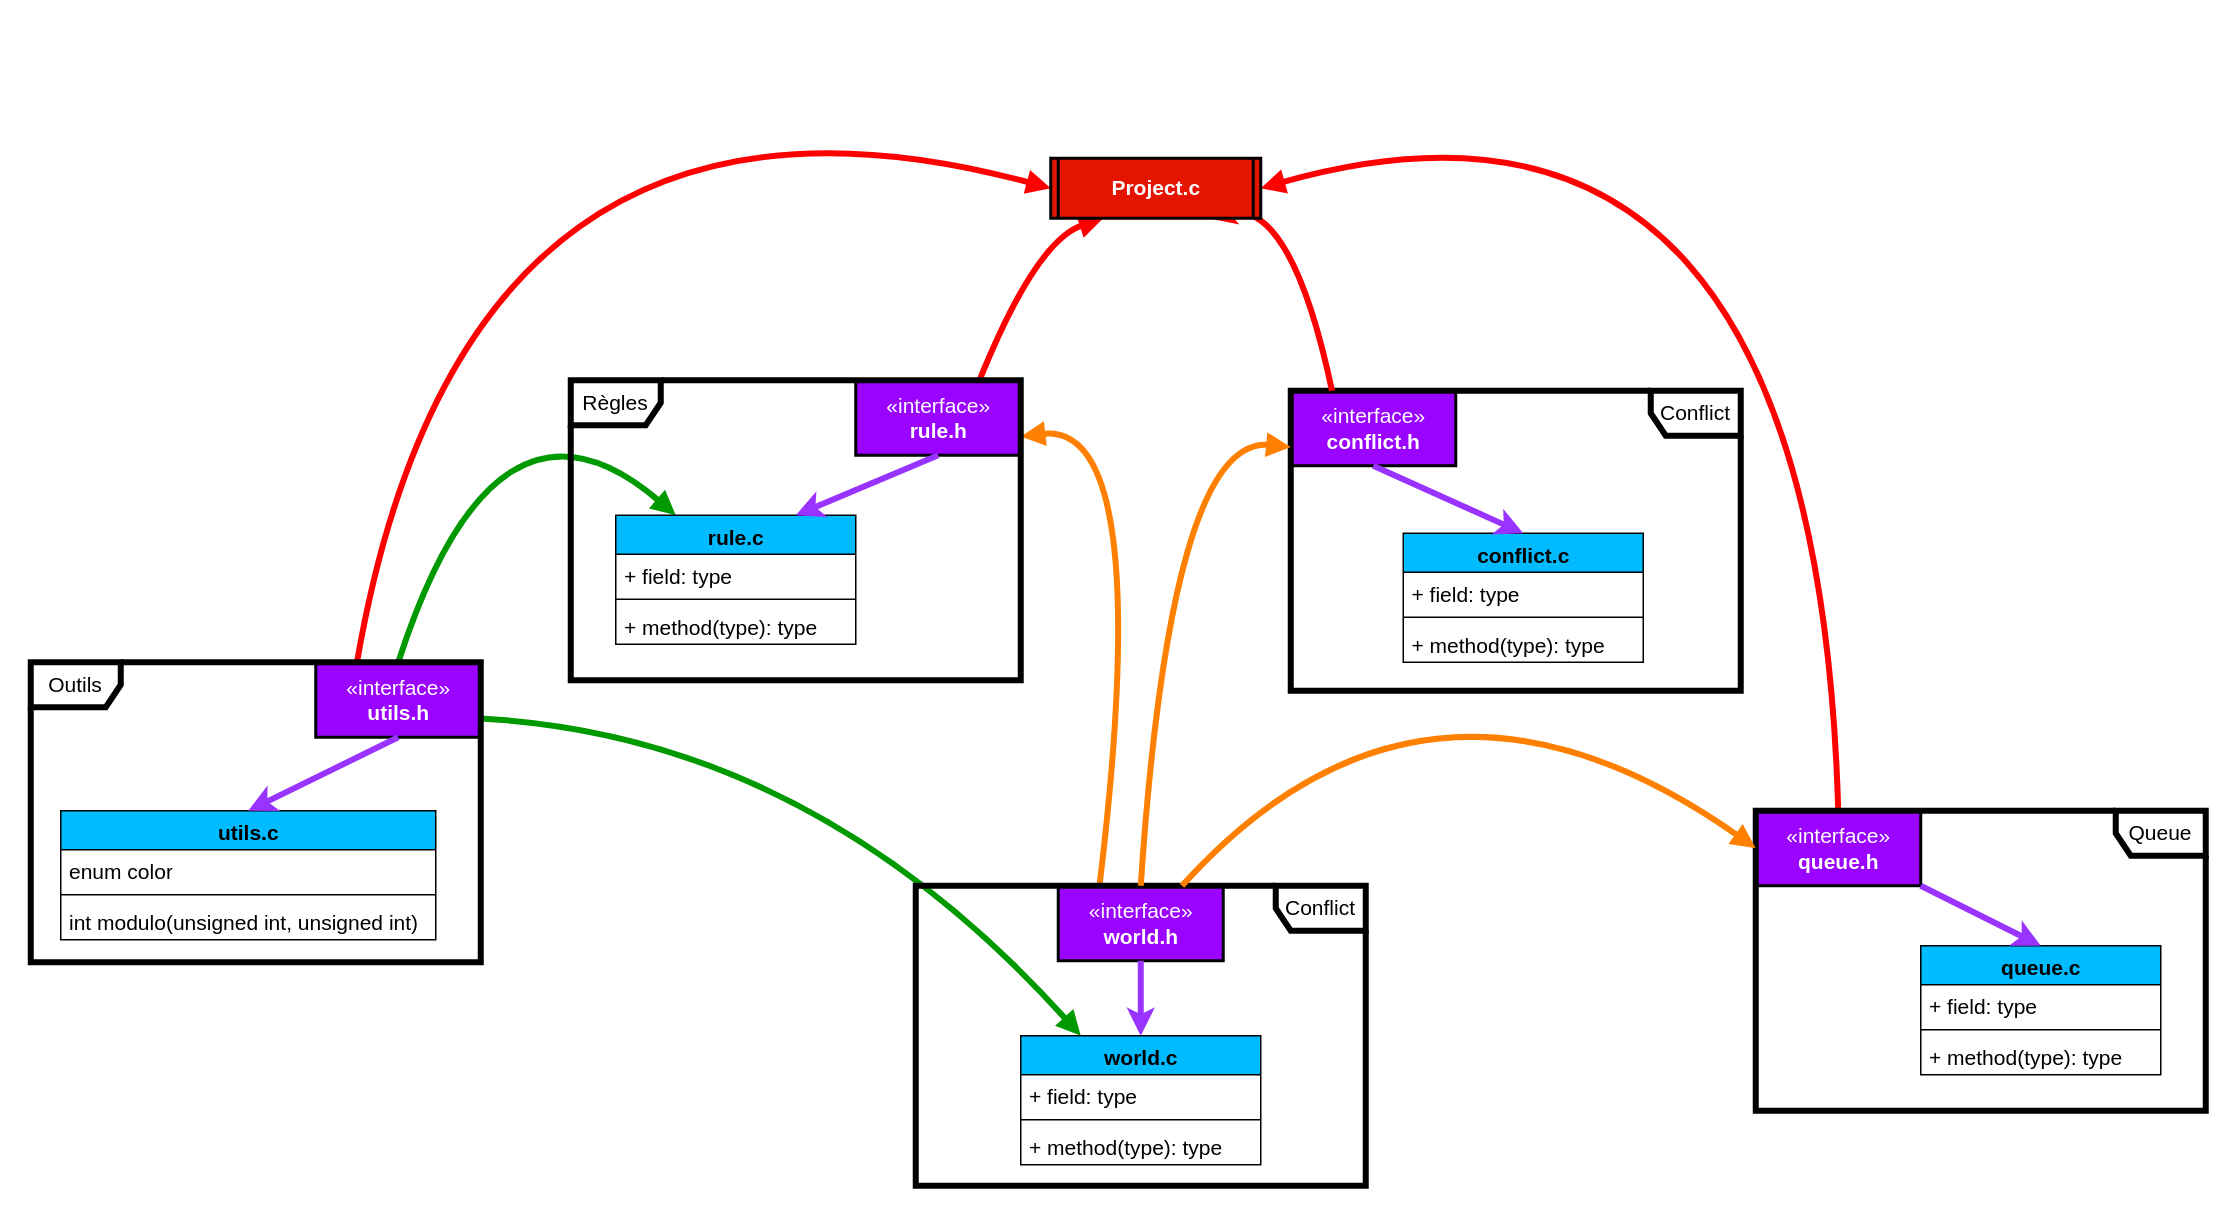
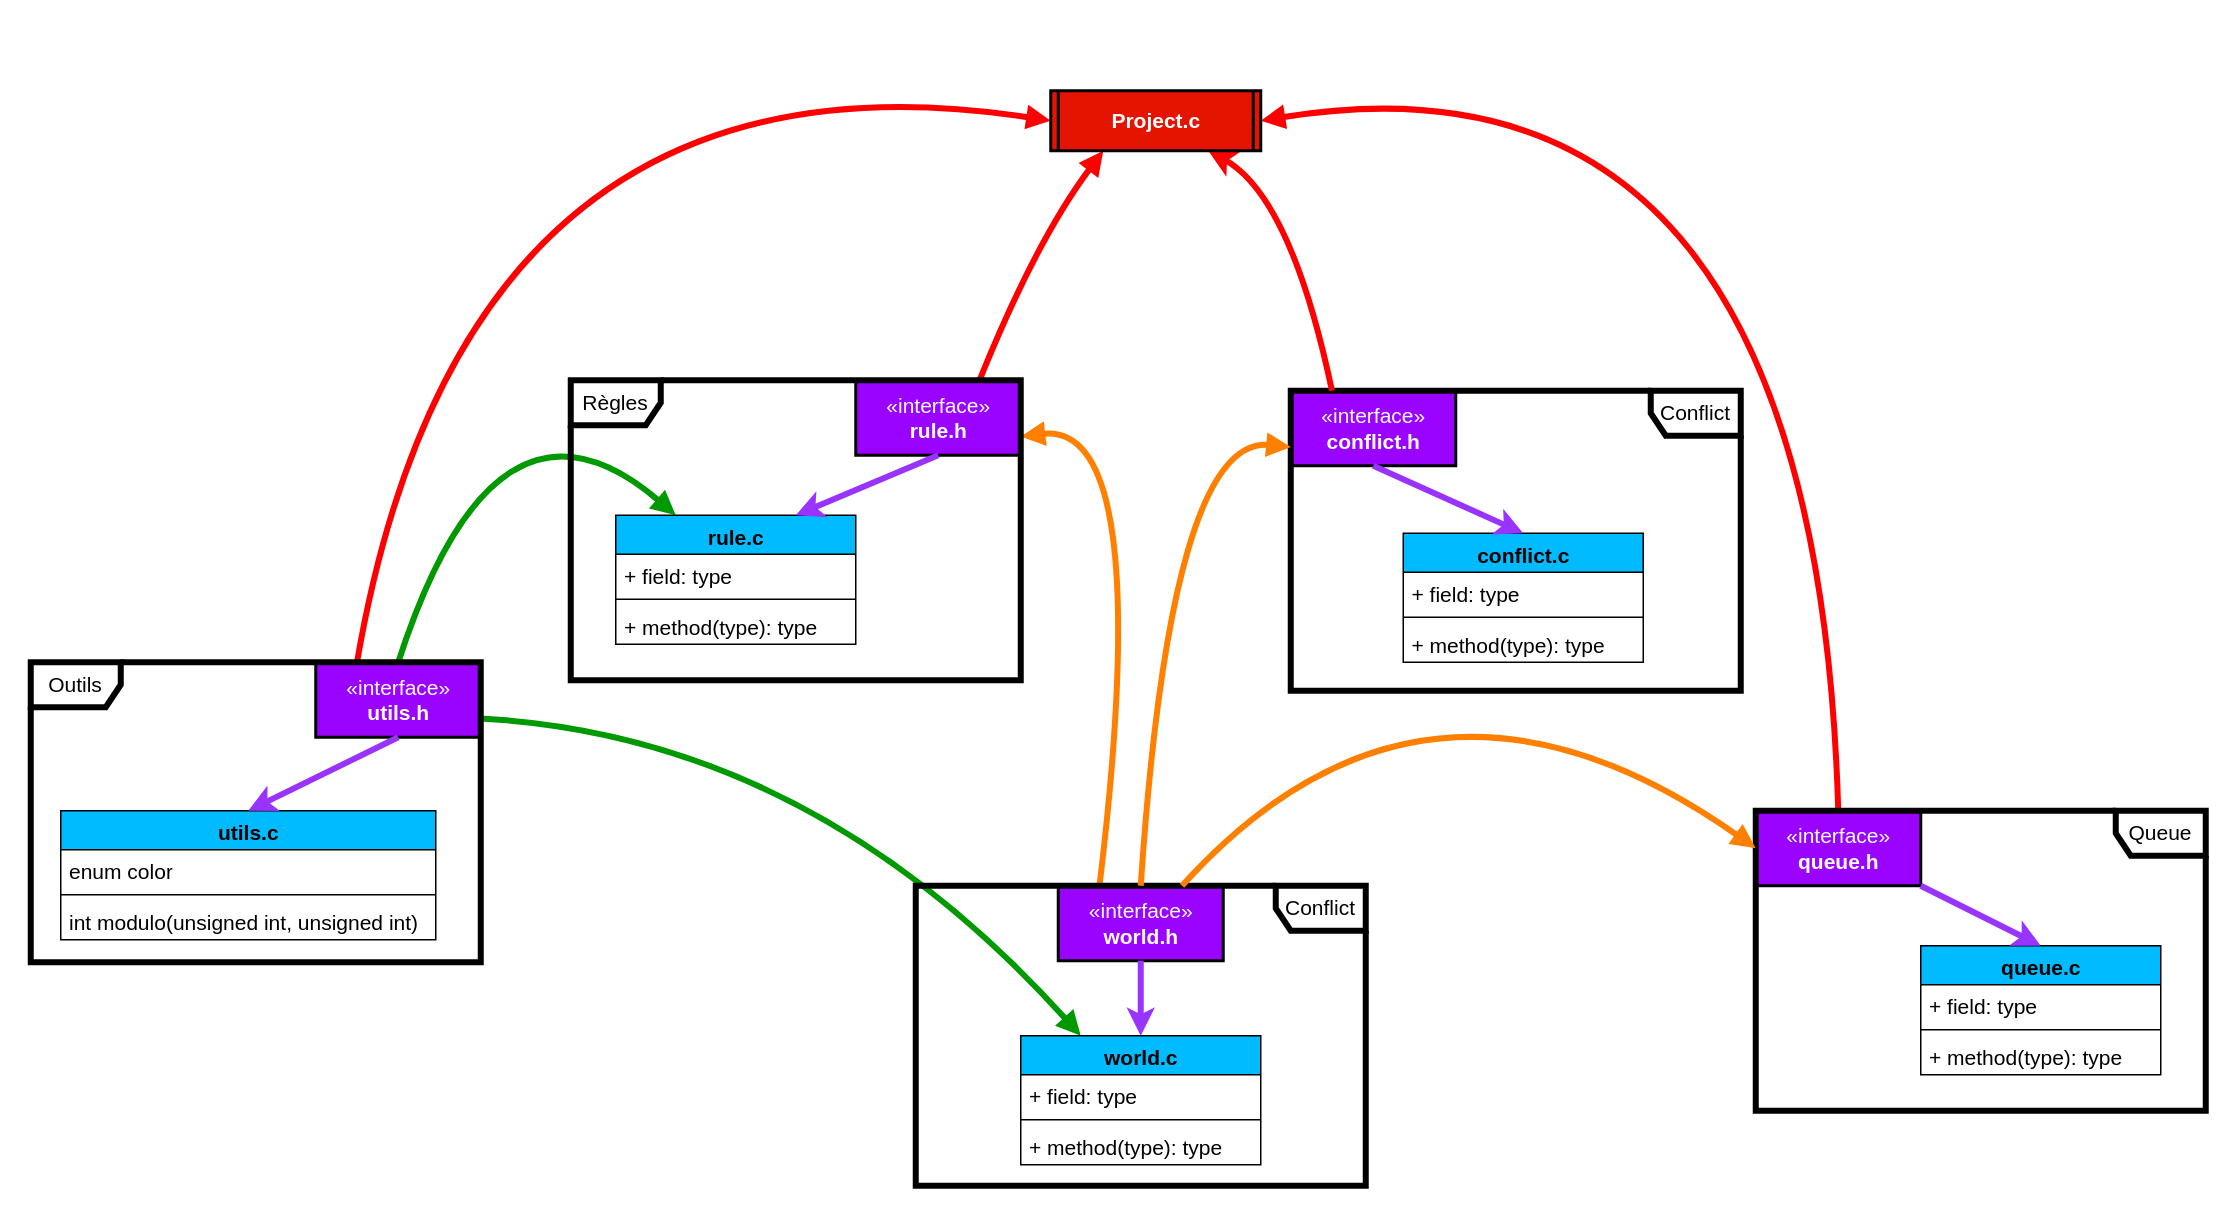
(1156, 188) -> (1156, 121)
